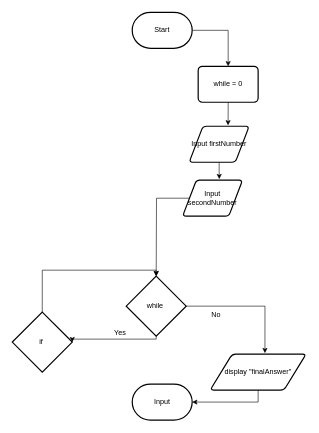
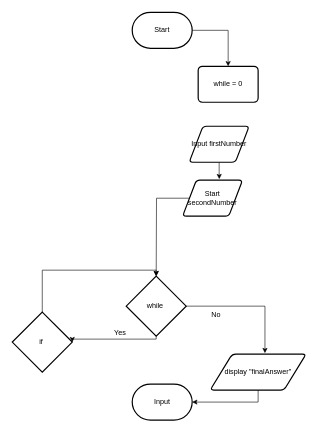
(228, 119) -> none
(213, 198) -> (213, 198)
